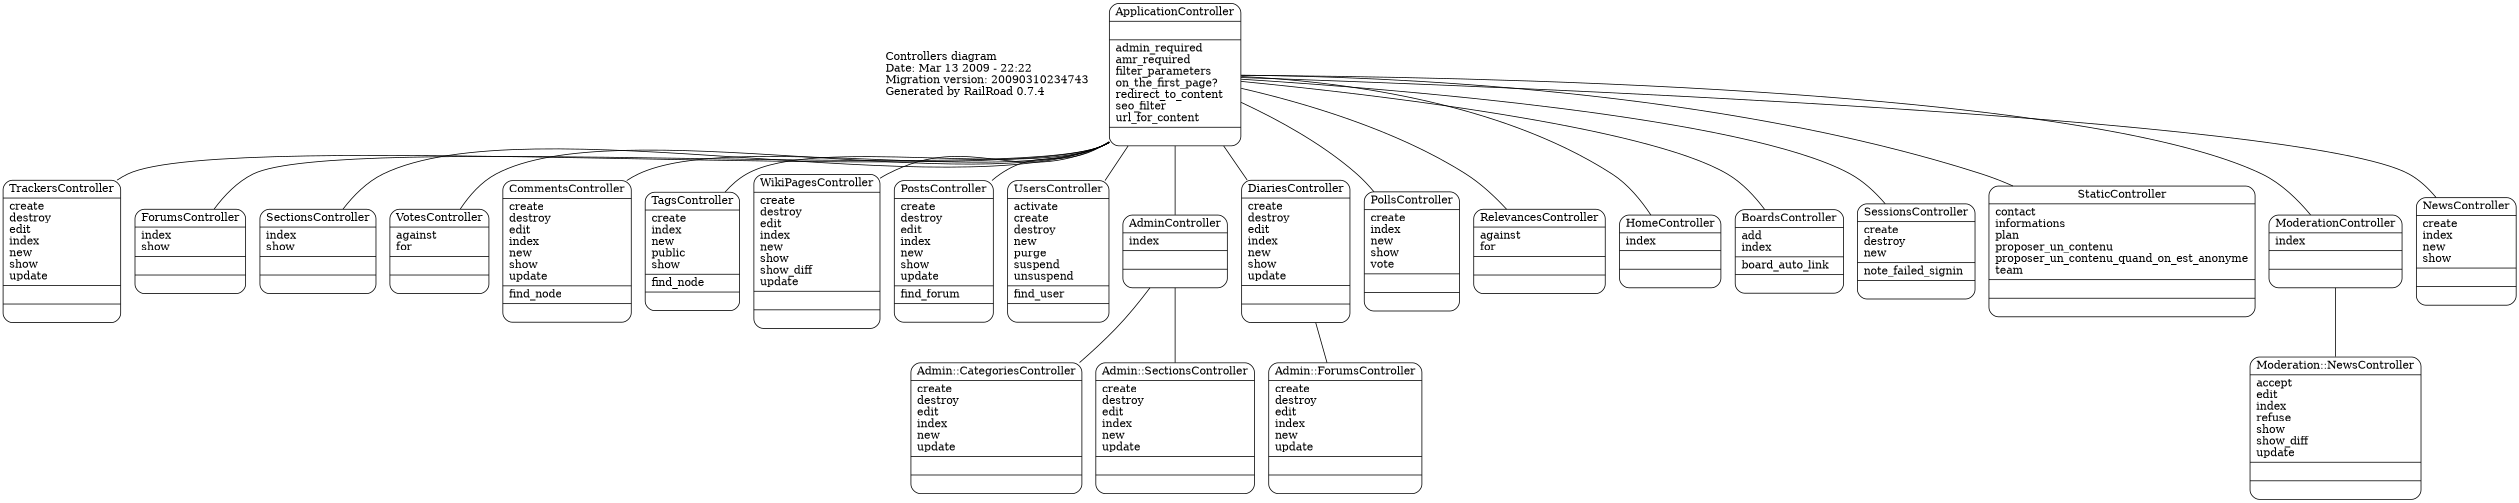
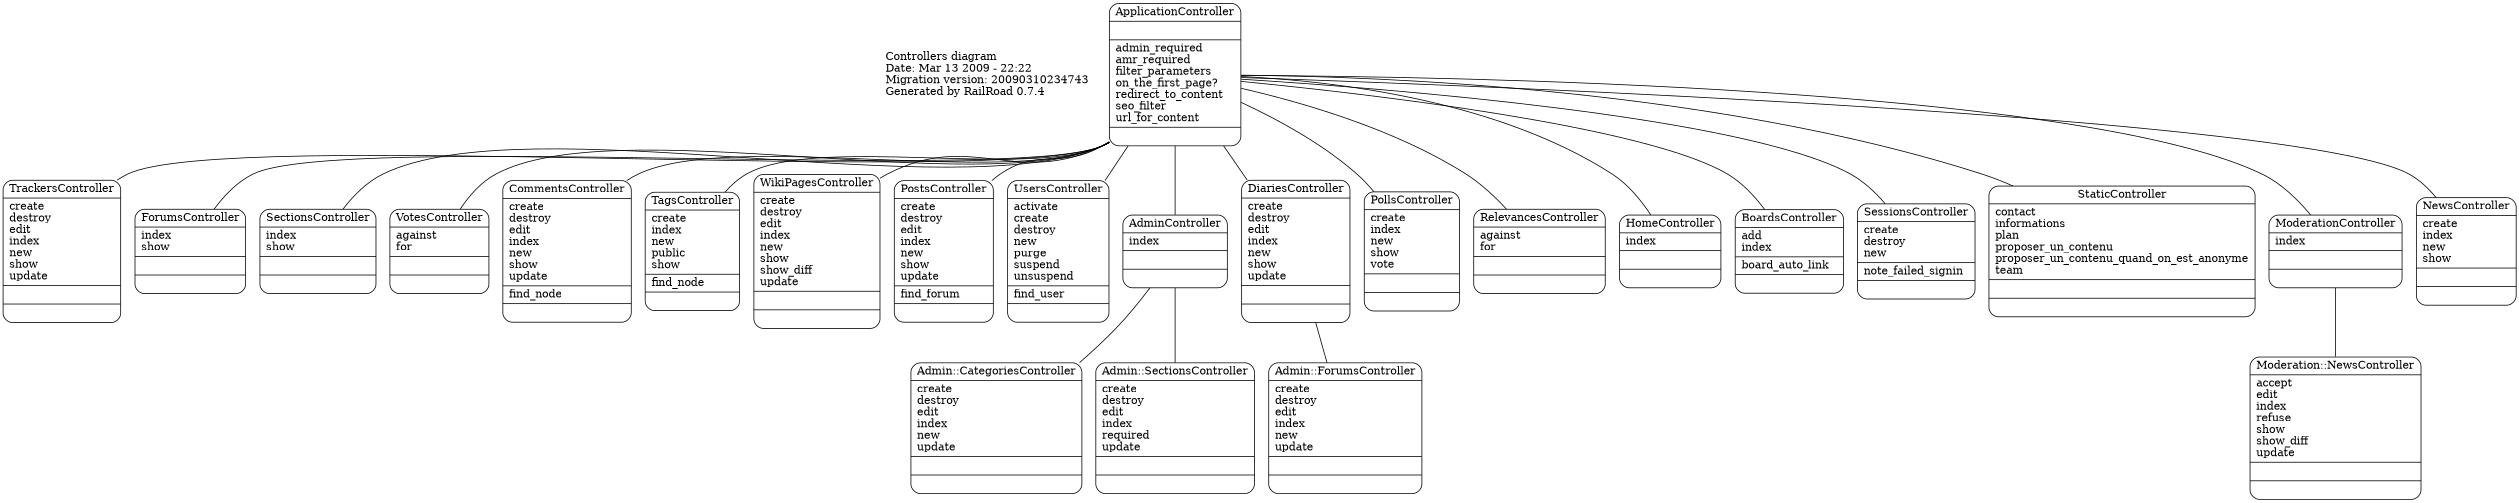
(1114, 436) -> (1126, 436)
